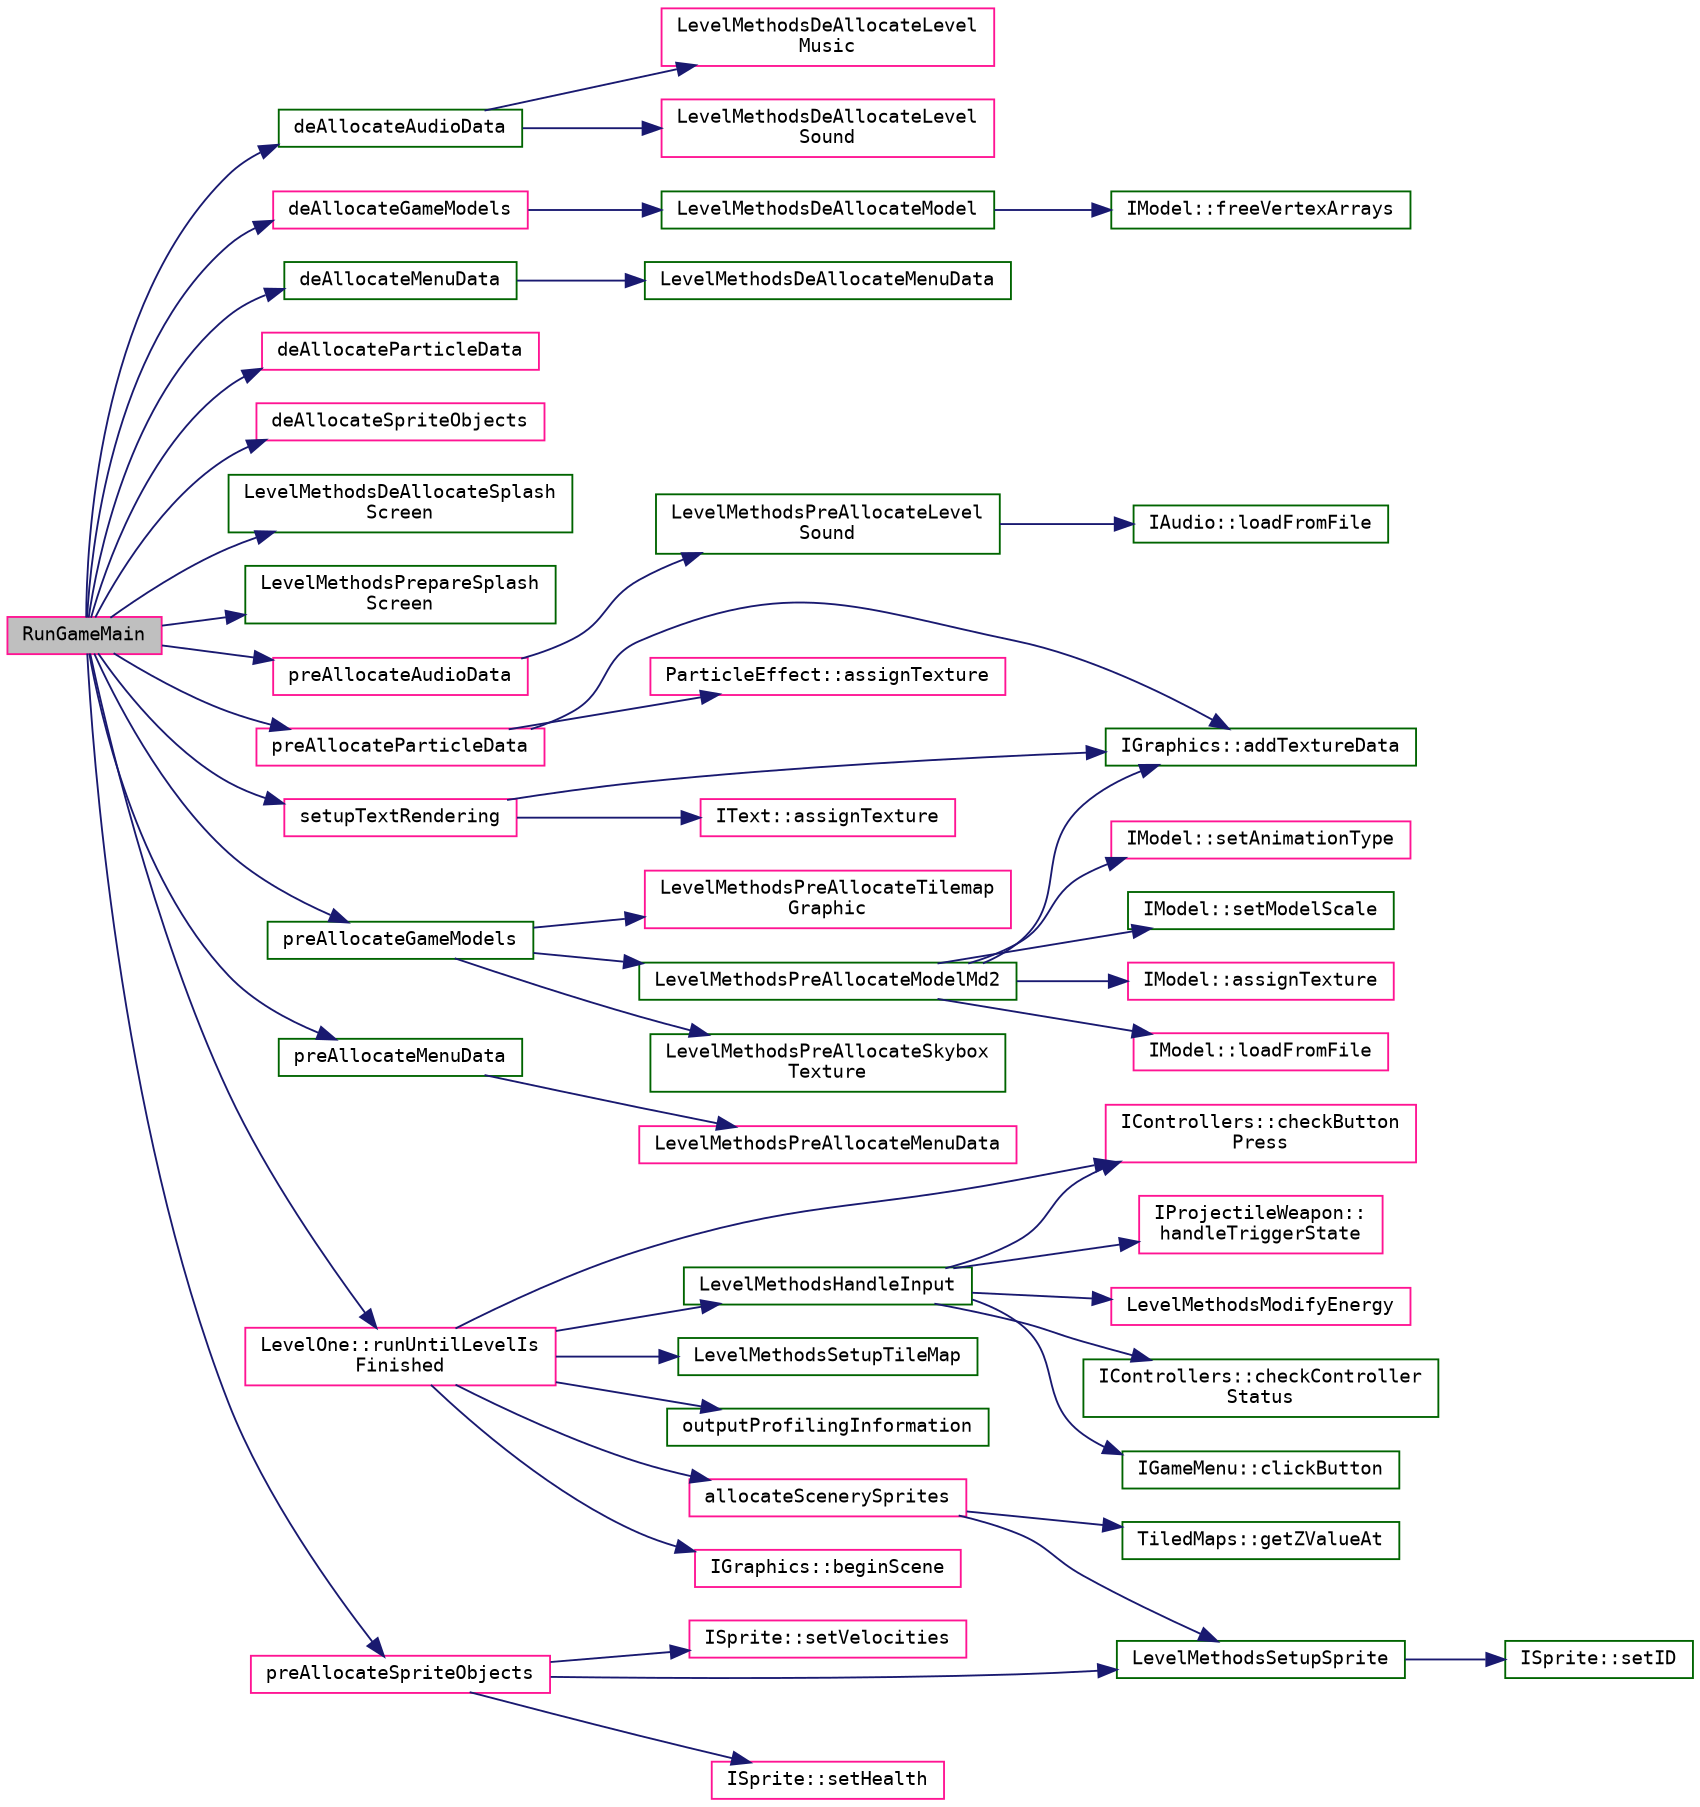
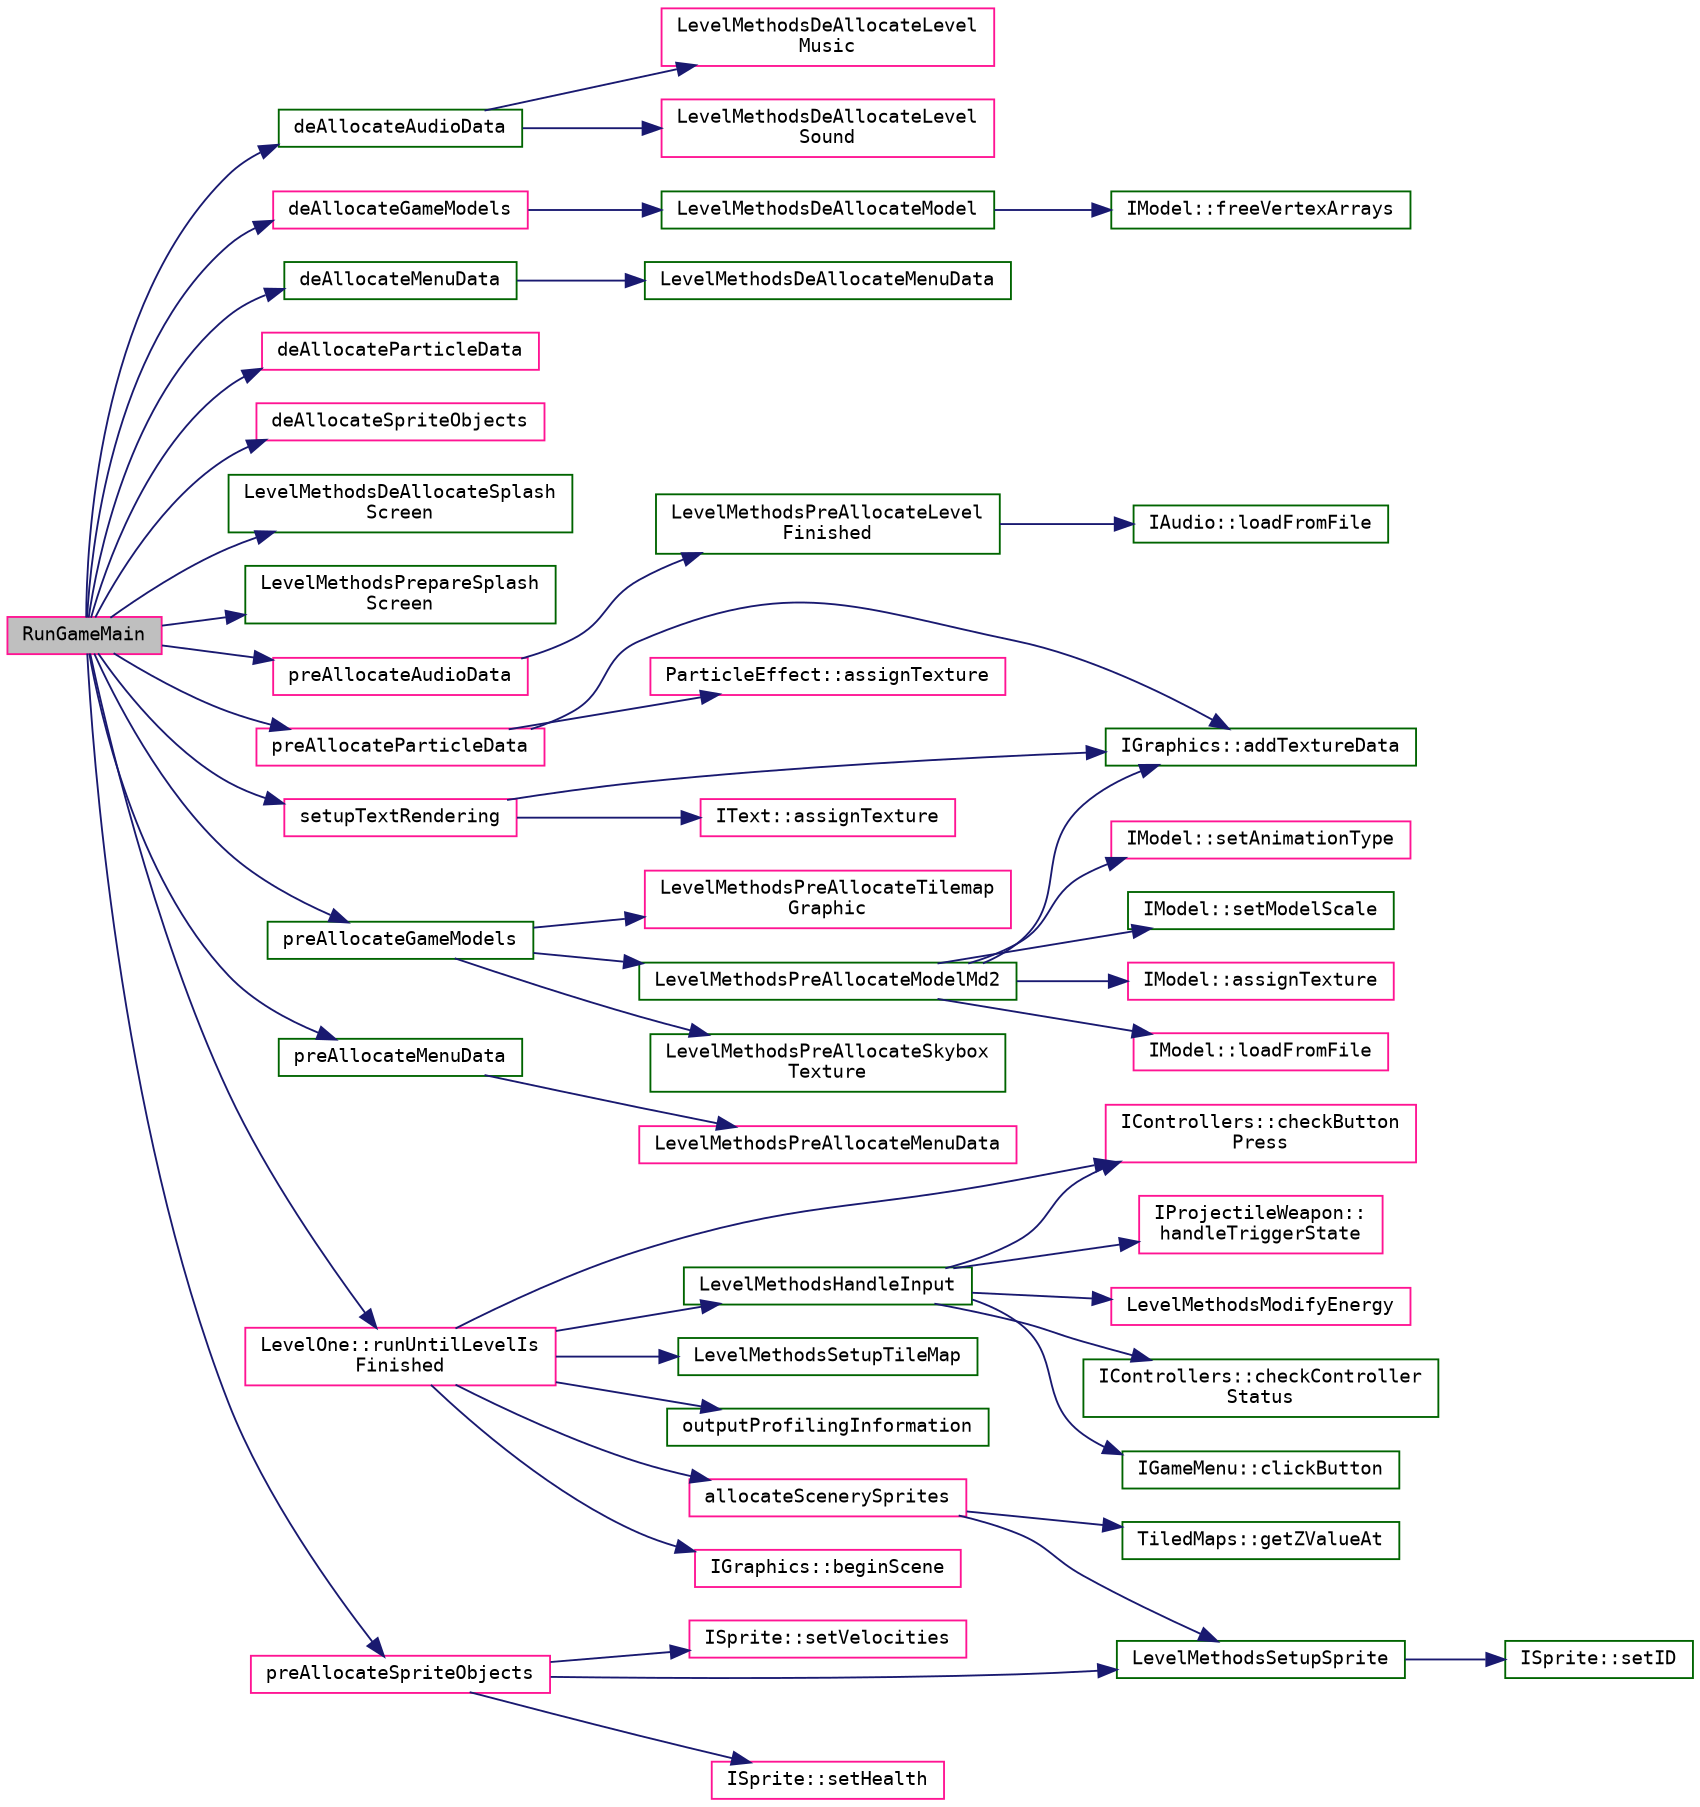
(828, 524) -> (828, 524)
